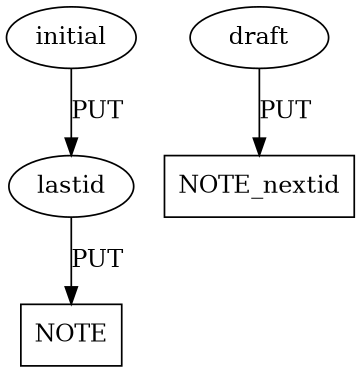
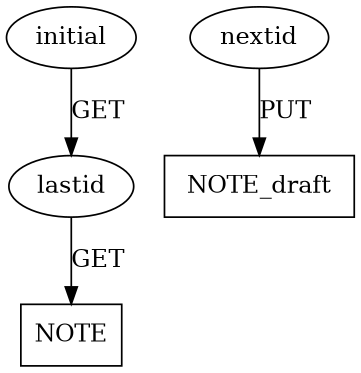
(259, 38) -> (259, 38)
(98, 112) -> (98, 112)
(259, 186) -> (259, 186)
(98, 261) -> (98, 261)
